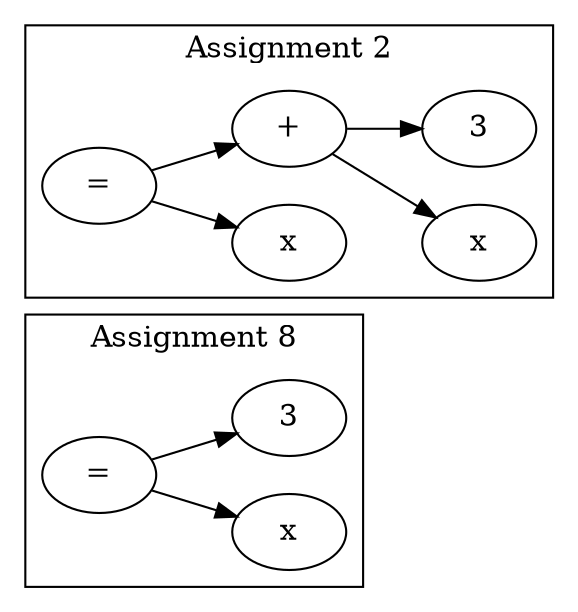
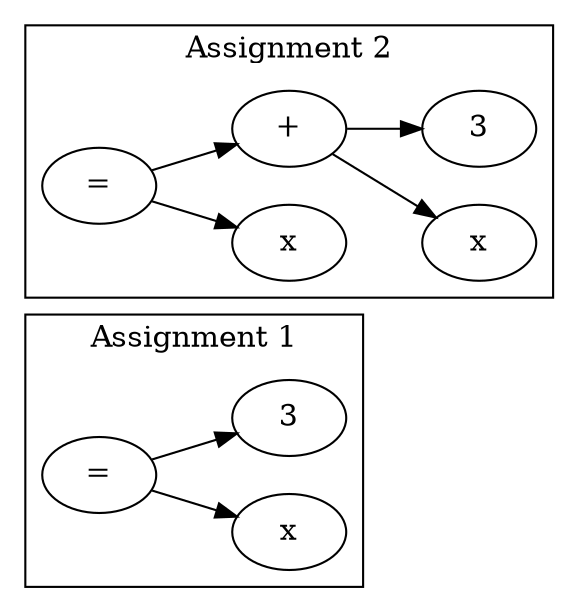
(194, 339) -> (194, 339)
